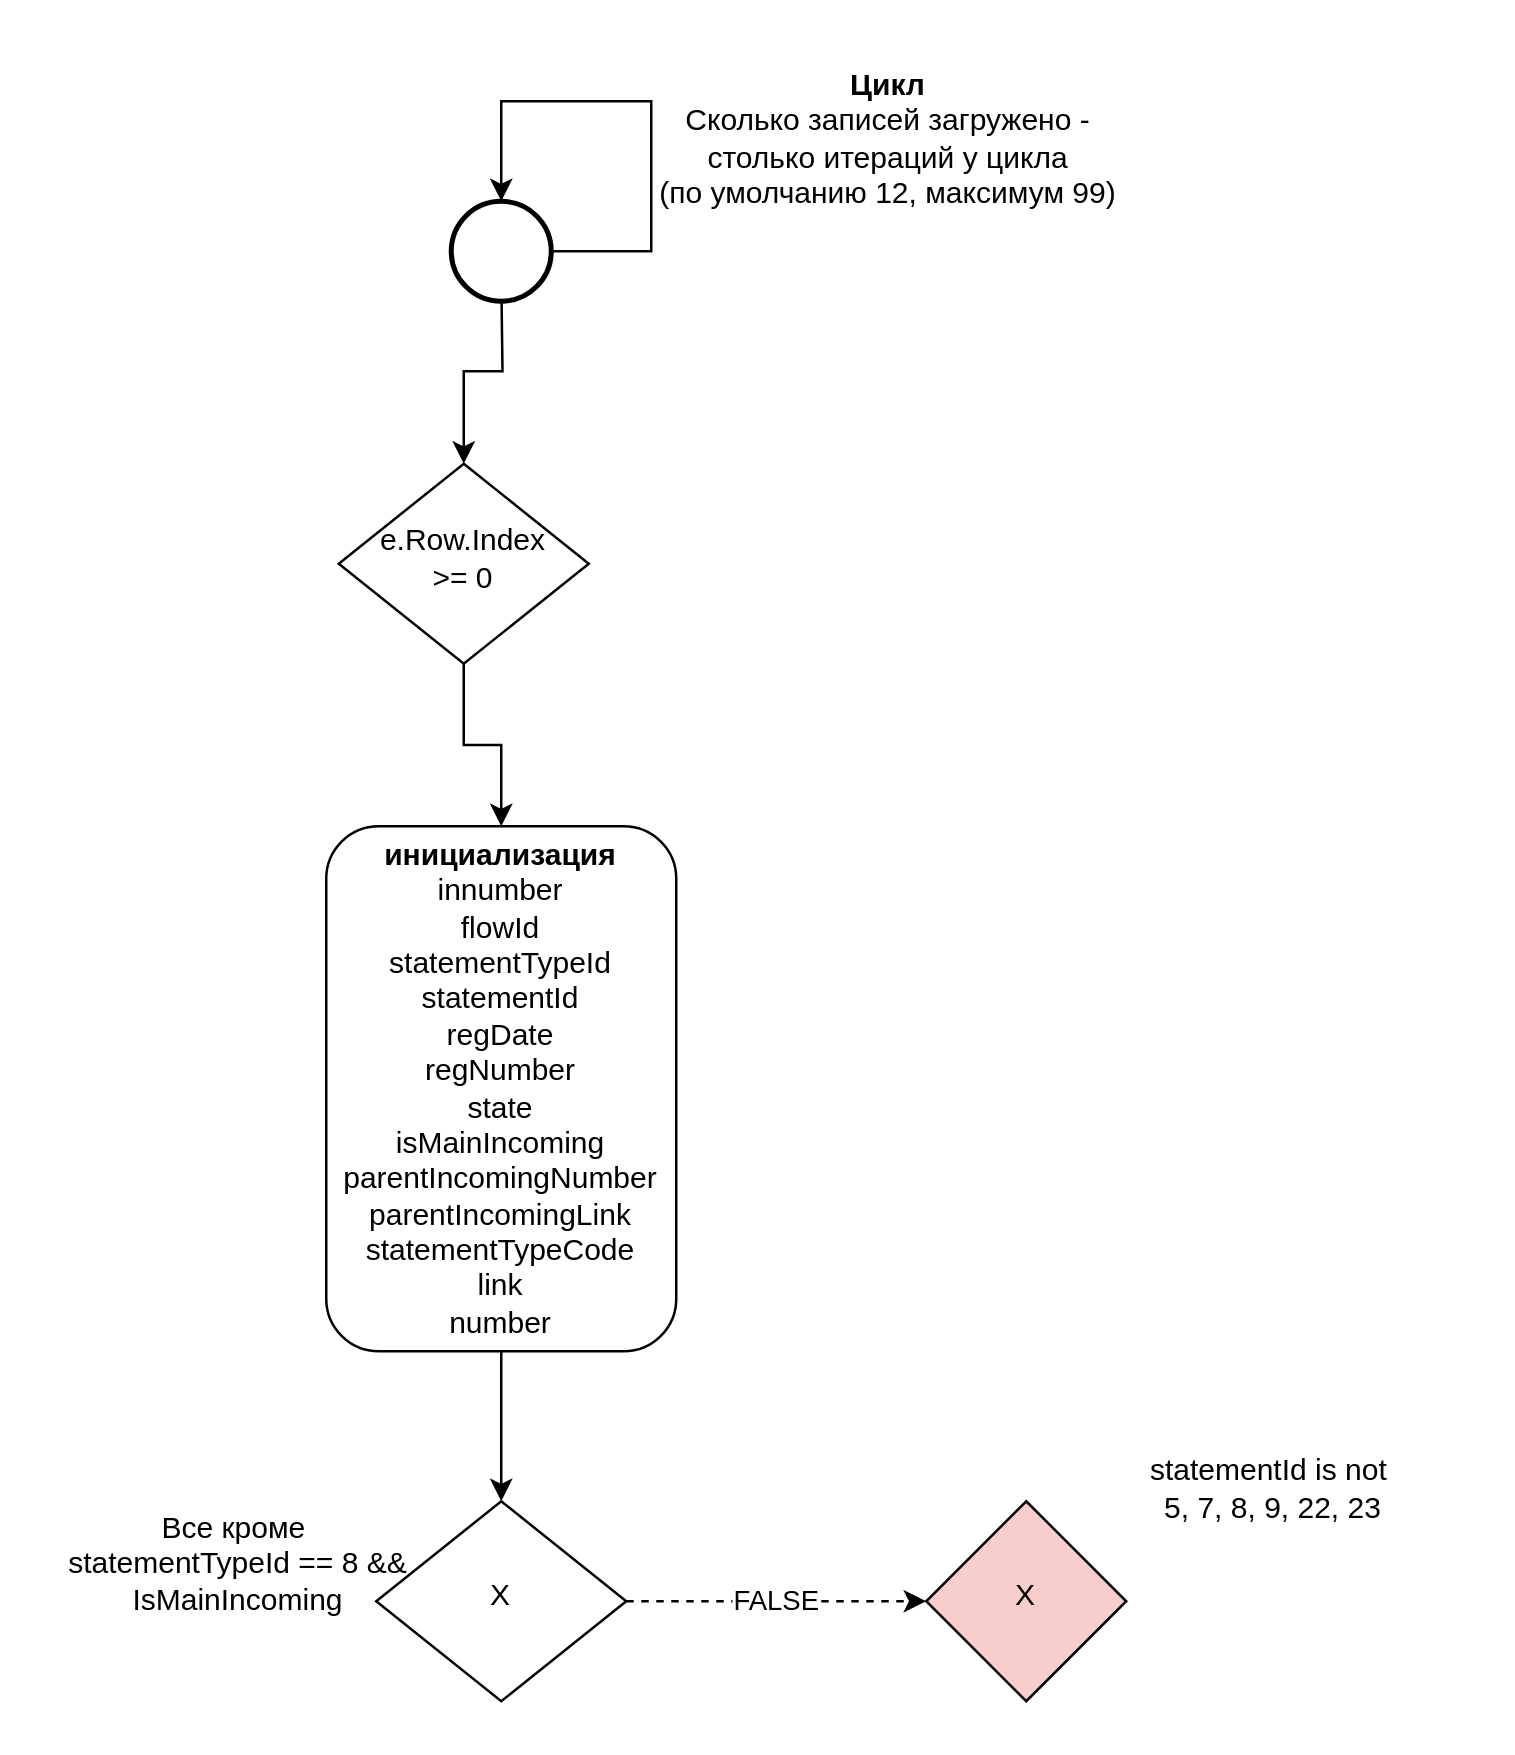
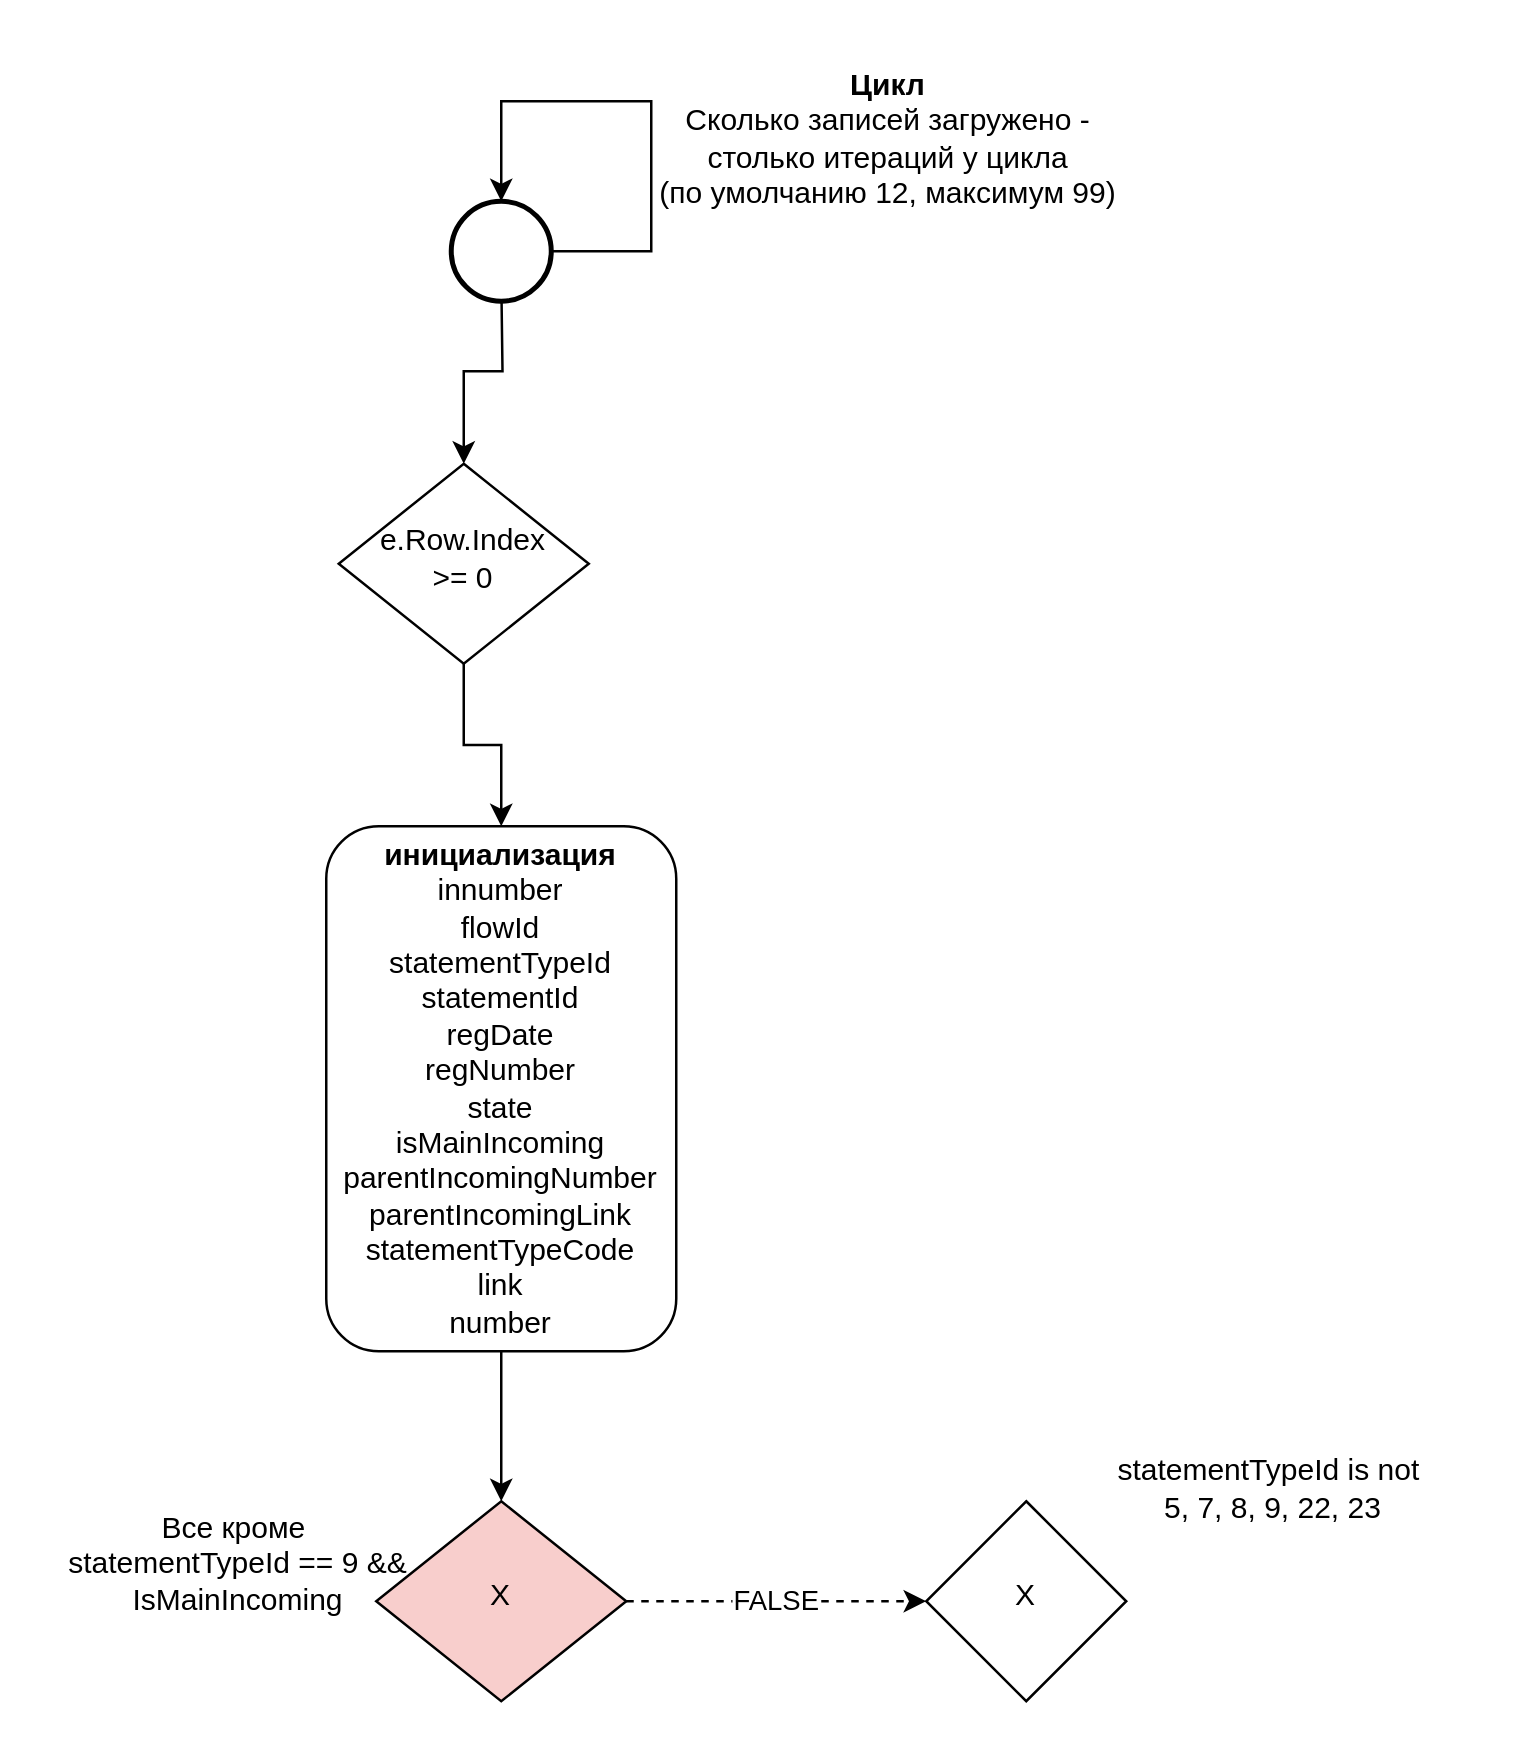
(1274, 1489) -> (1274, 1489)
(239, 1564) -> (239, 1564)
(501, 1601) -> (501, 1601)
(1026, 1601) -> (1026, 1601)
